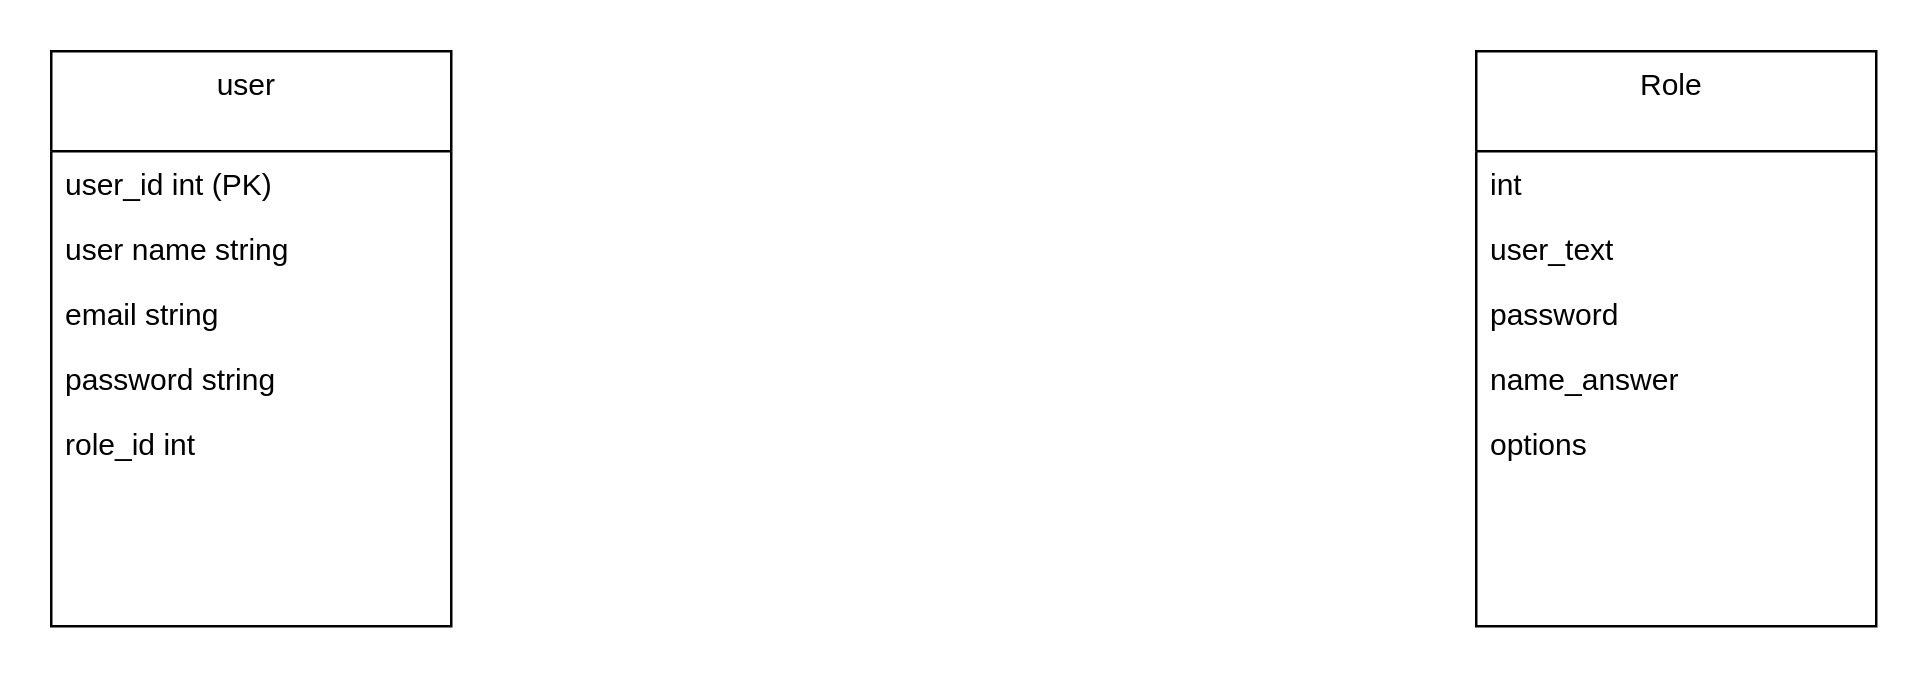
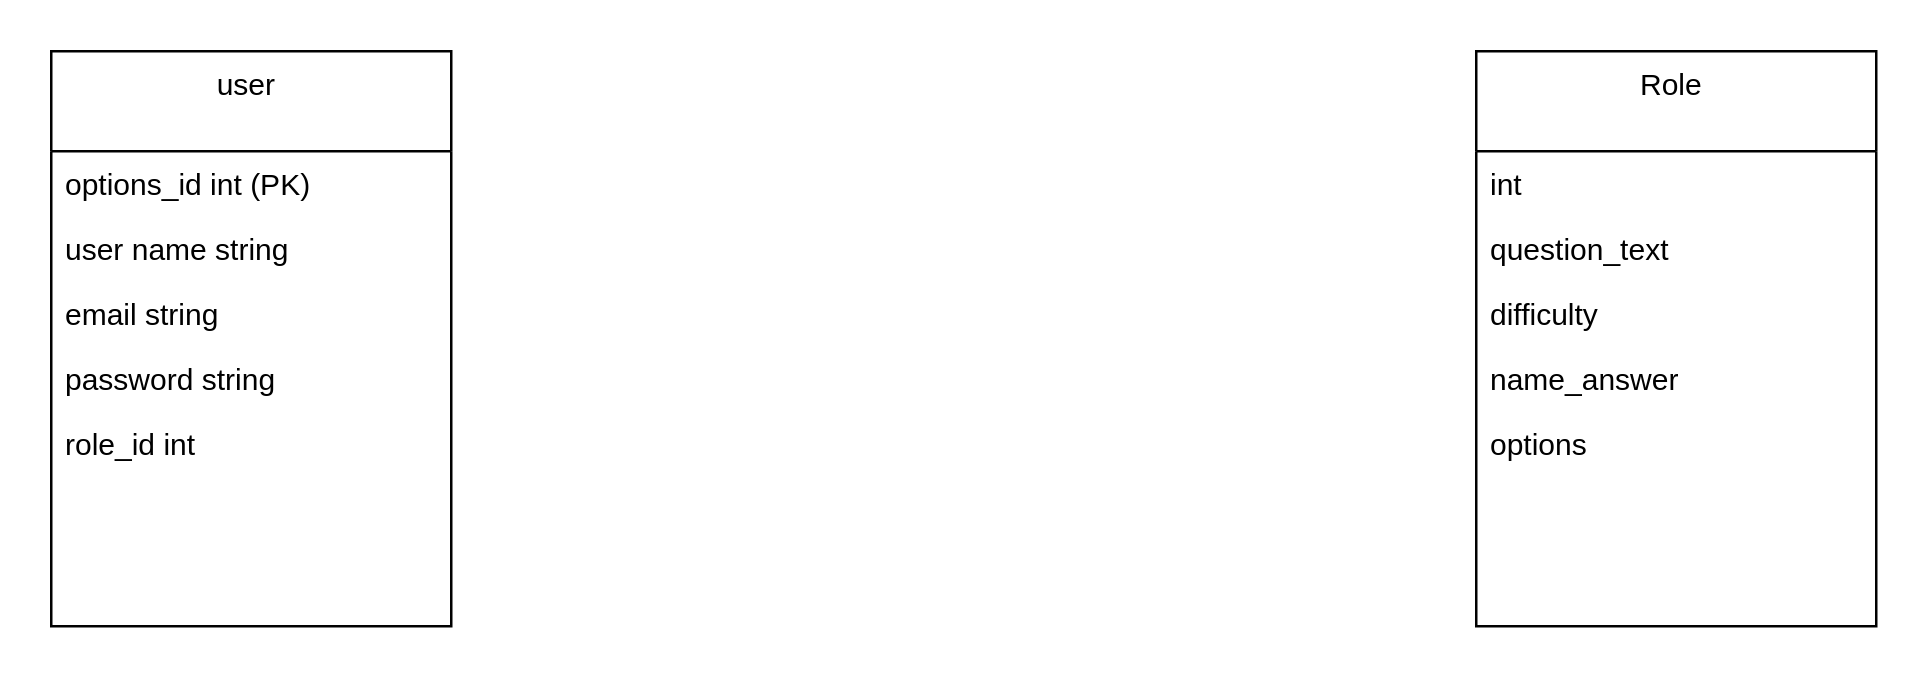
(184, 185) -> (205, 185)
(1566, 250) -> (1595, 250)
(1557, 315) -> (1562, 315)
